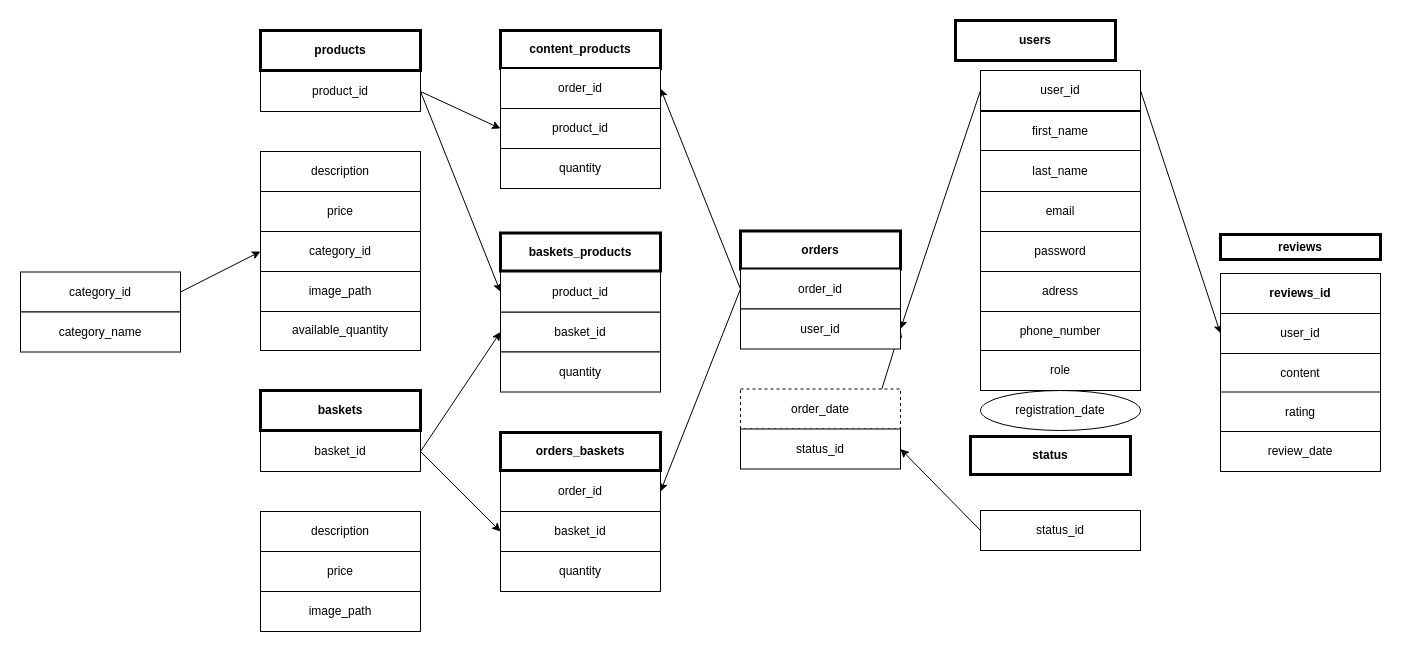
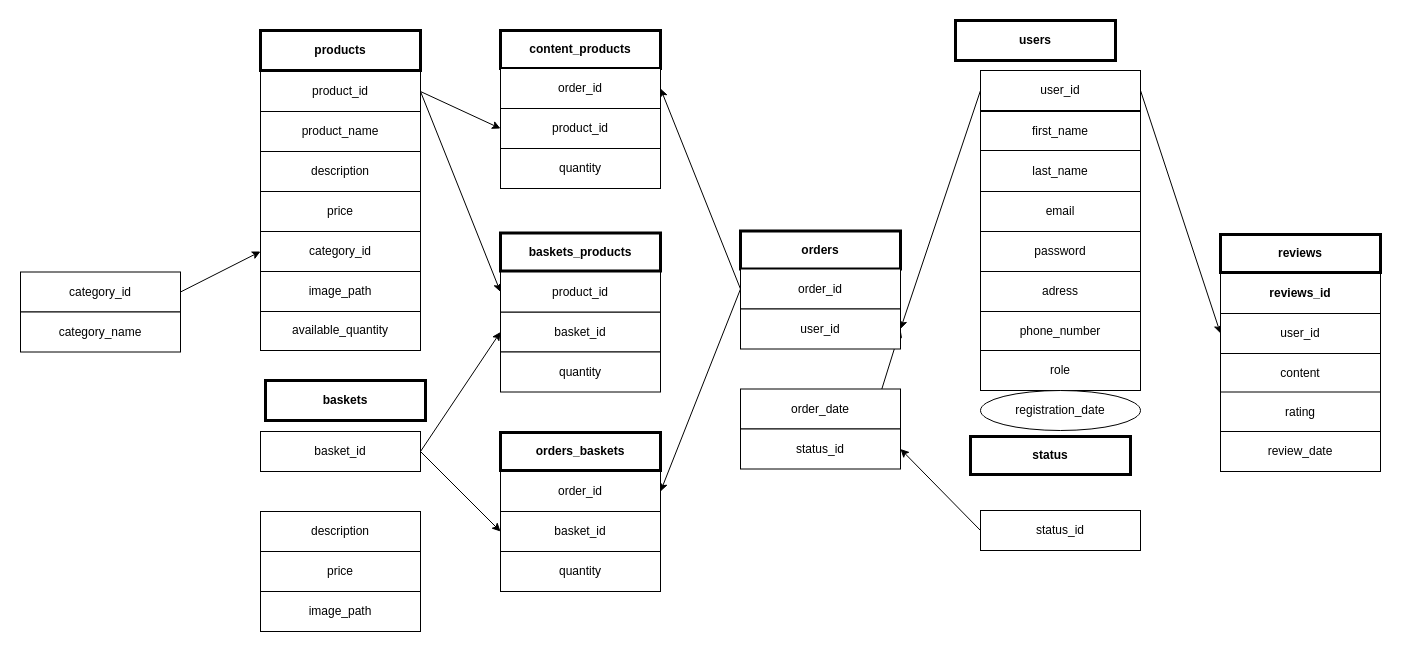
none -> (341, 132)
(1301, 247) -> (1301, 254)
(821, 409) -> (821, 409)
(341, 411) -> (346, 401)
